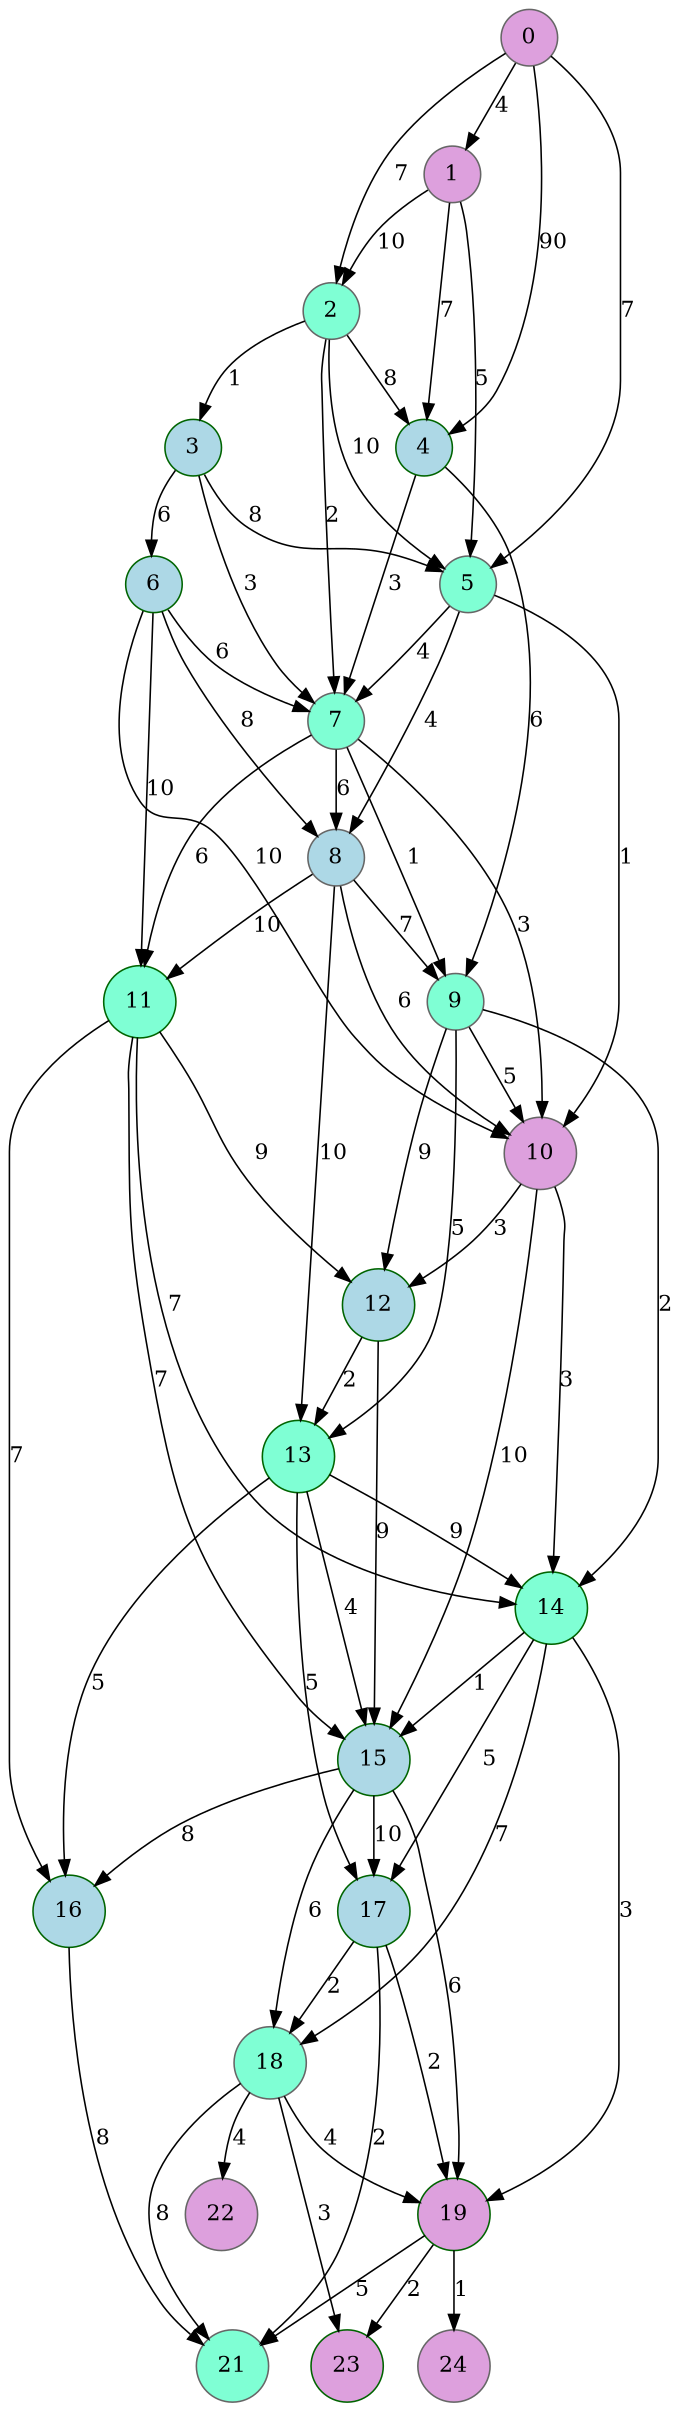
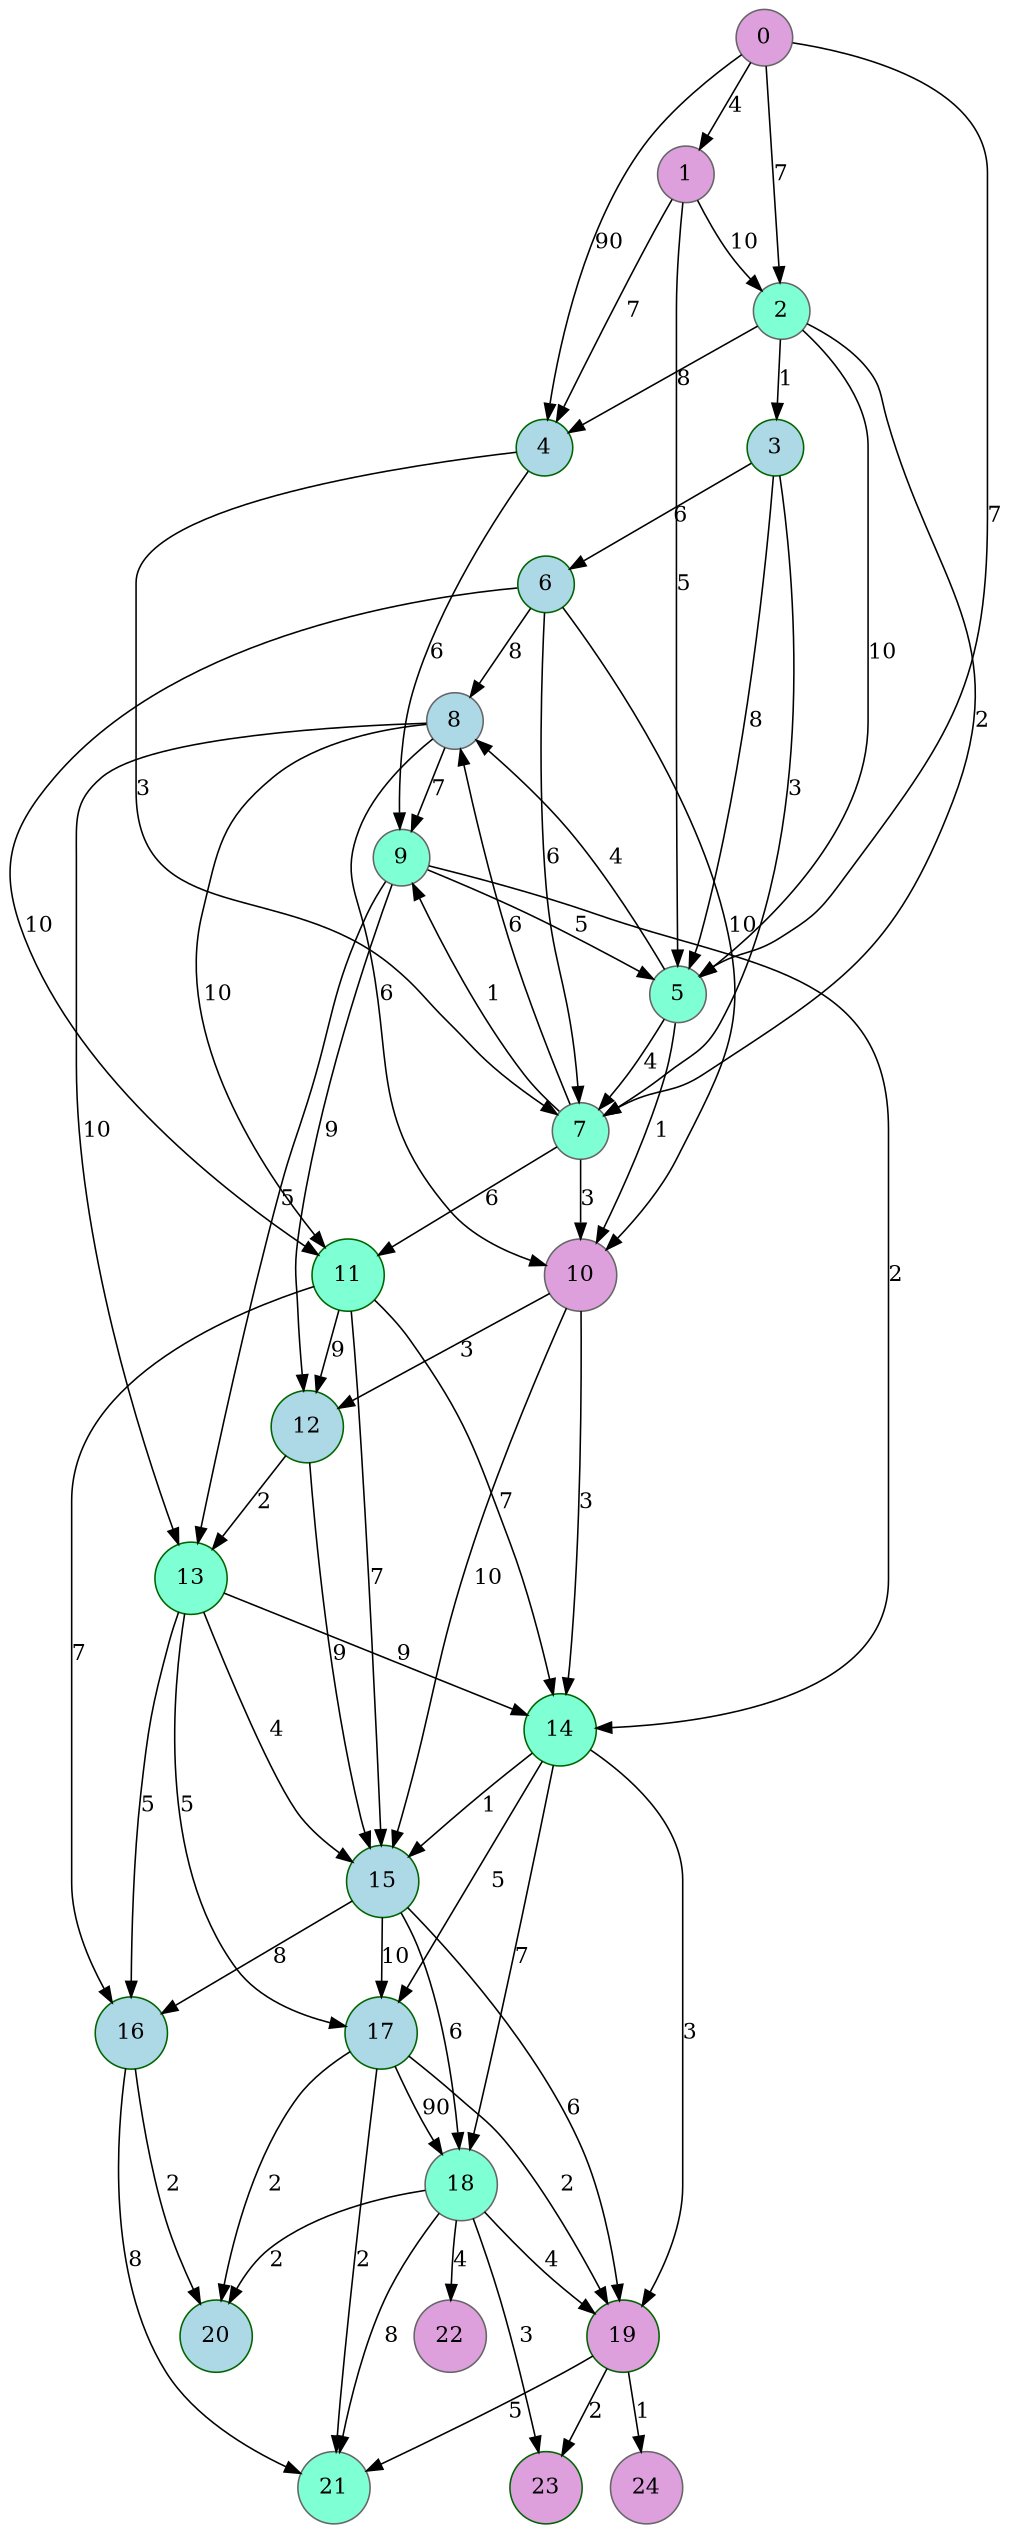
(492, 1068) -> (535, 917)
(335, 1987) -> (437, 2109)
none -> (216, 2336)
